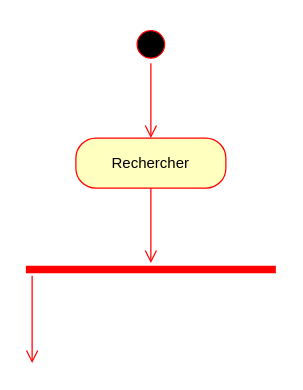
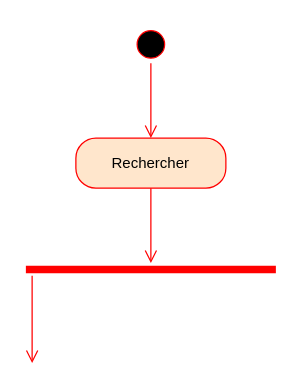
(151, 163) -> (151, 163)
